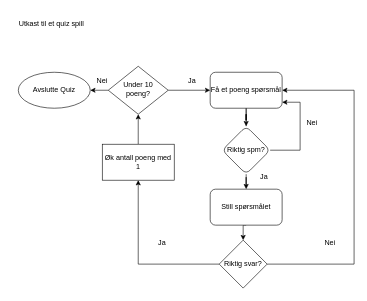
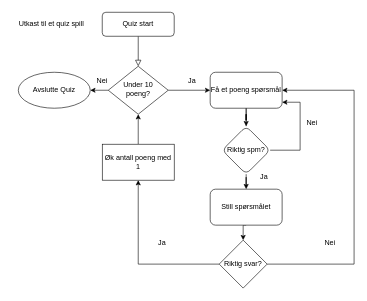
none -> (138, 24)
none -> (138, 48)
